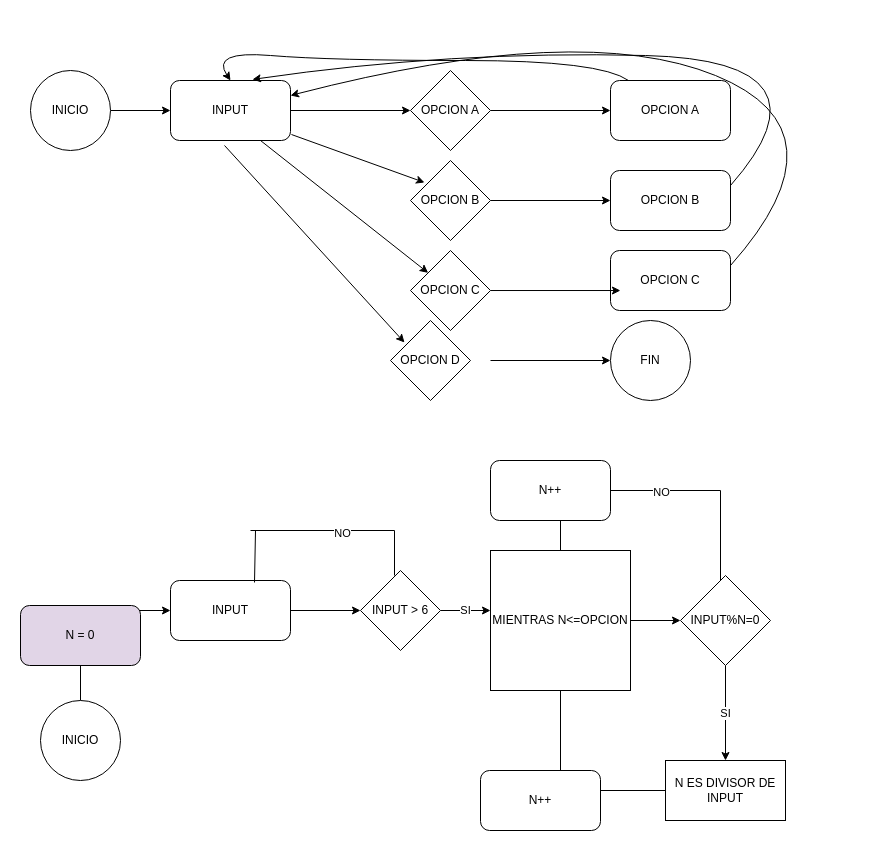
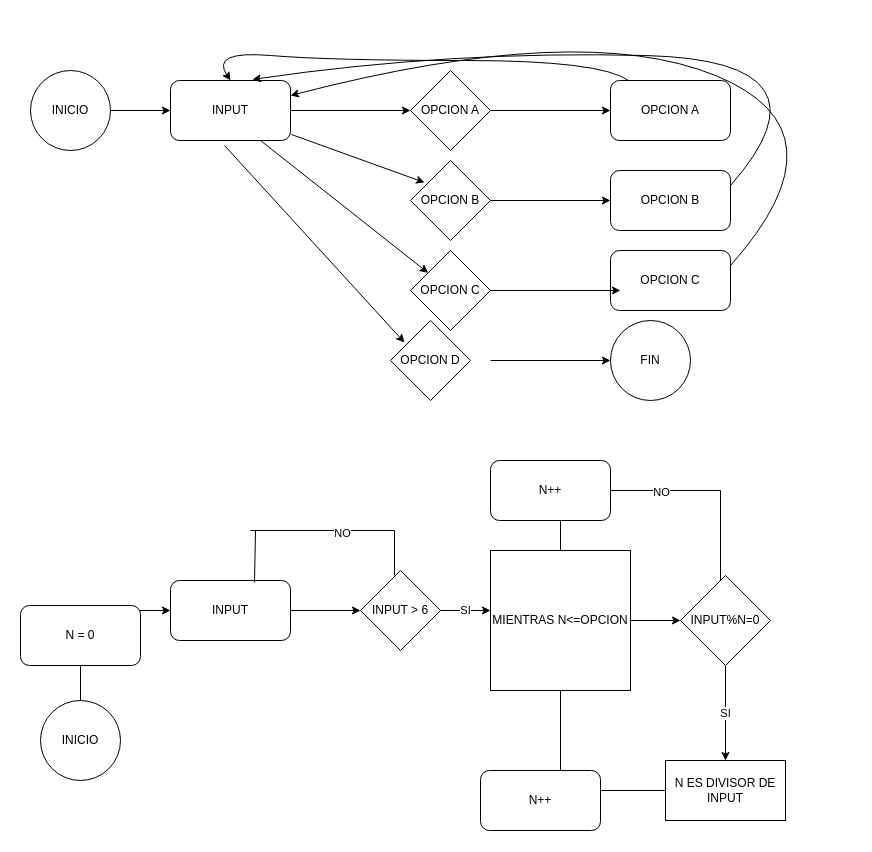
(81, 636) -> (81, 636)
